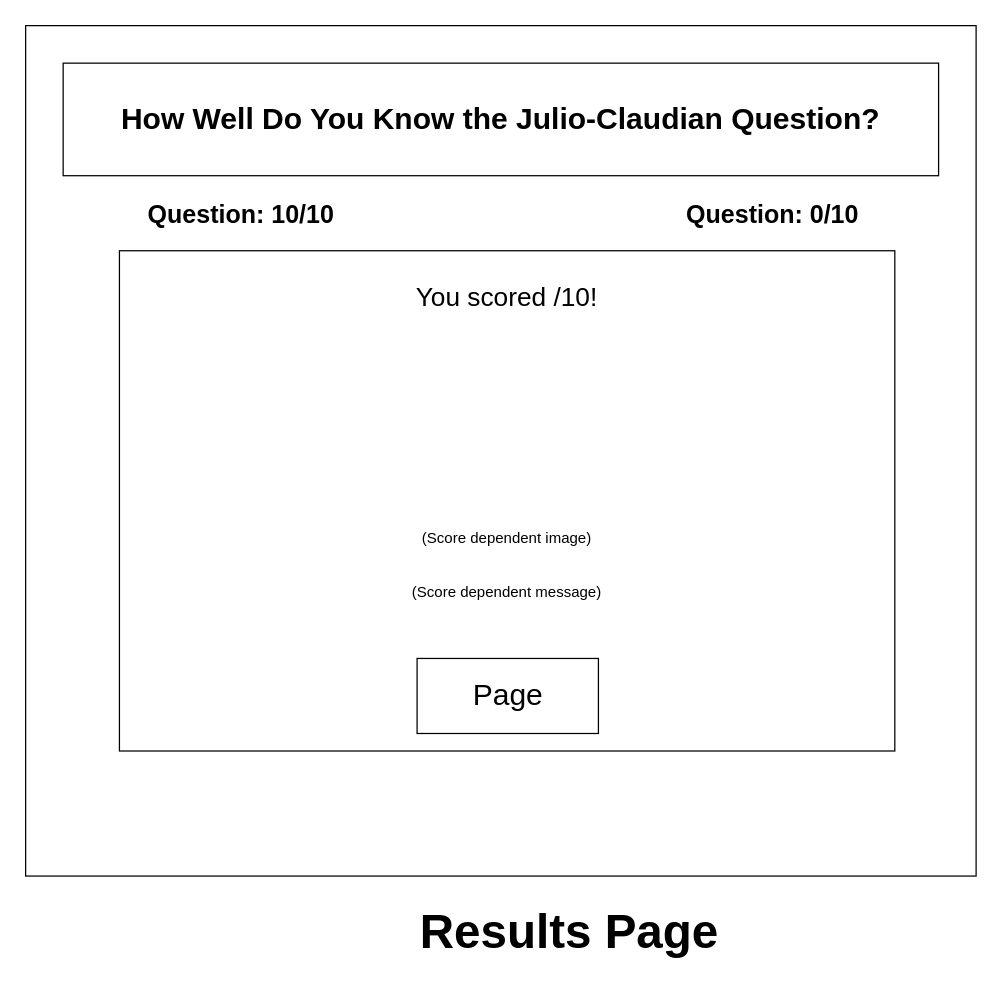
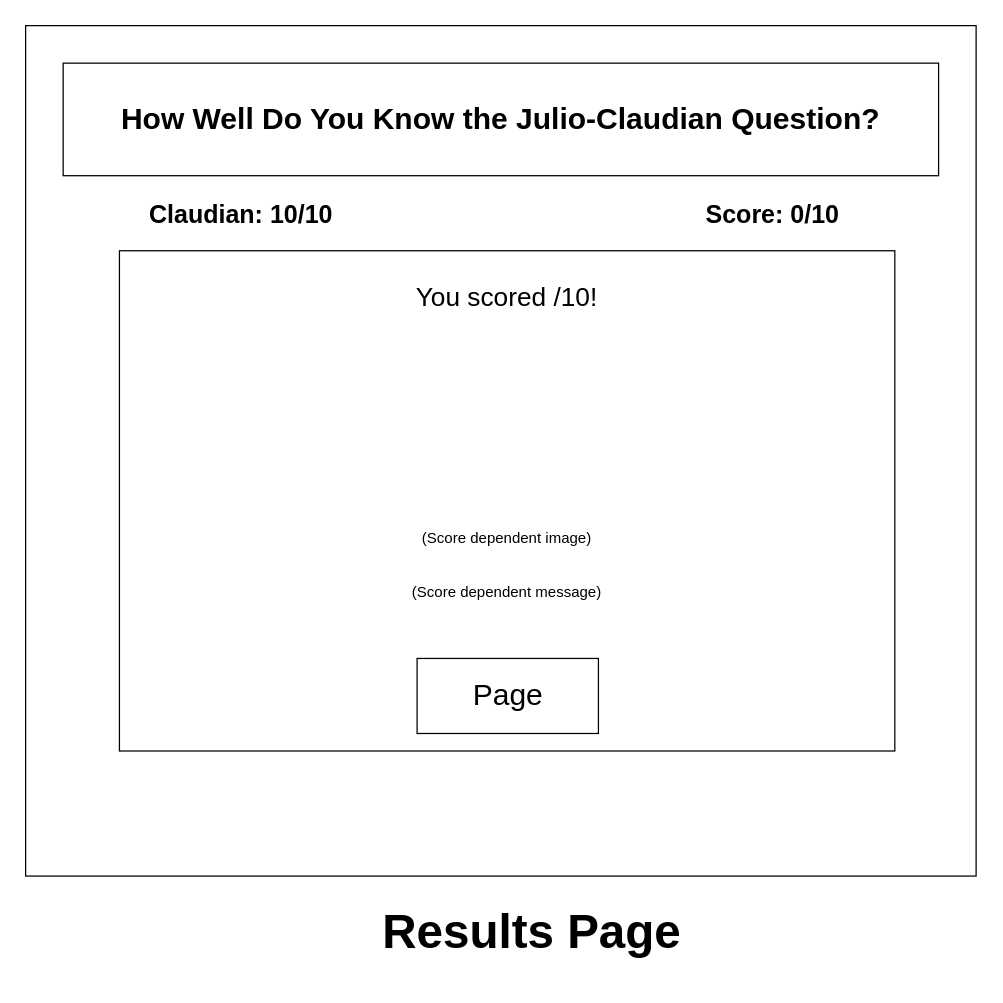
(241, 213) -> (241, 213)
(773, 213) -> (773, 213)
(569, 932) -> (532, 932)
